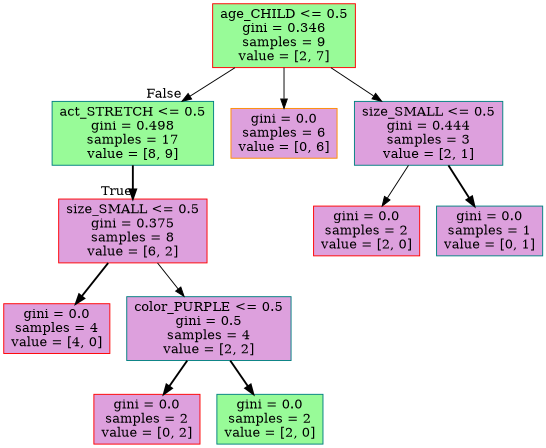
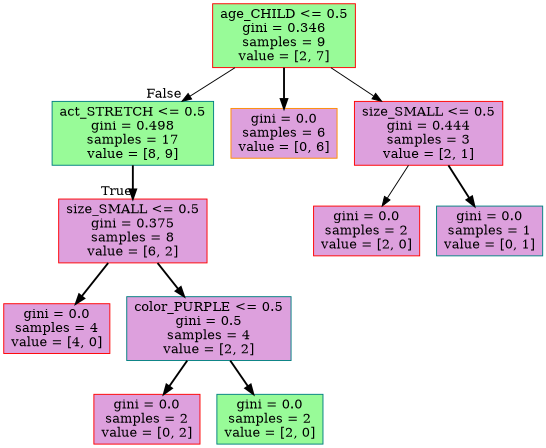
(284, 83) -> (284, 83)
(429, 133) -> (429, 133)
(168, 276) -> (168, 276)
